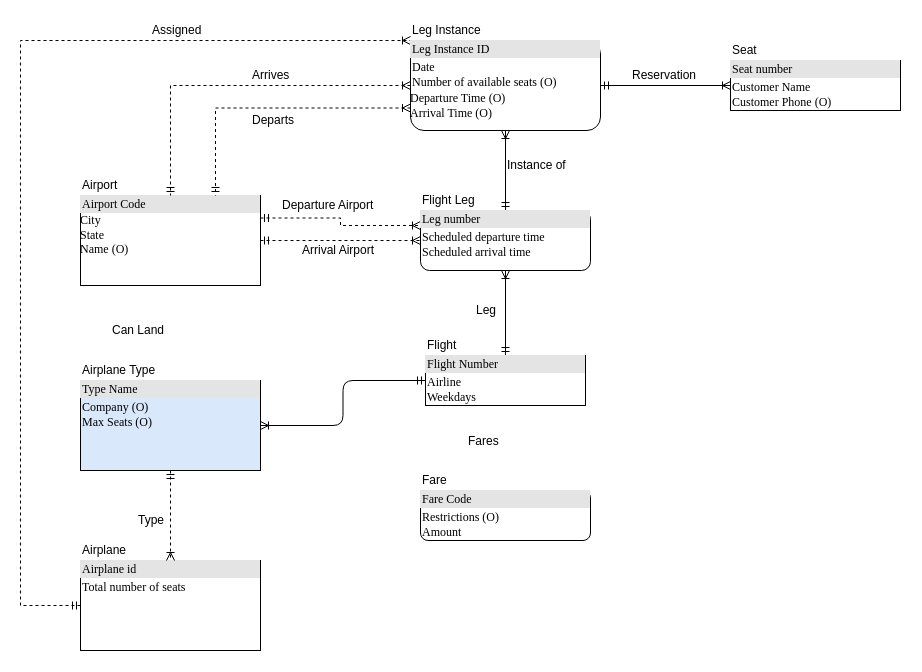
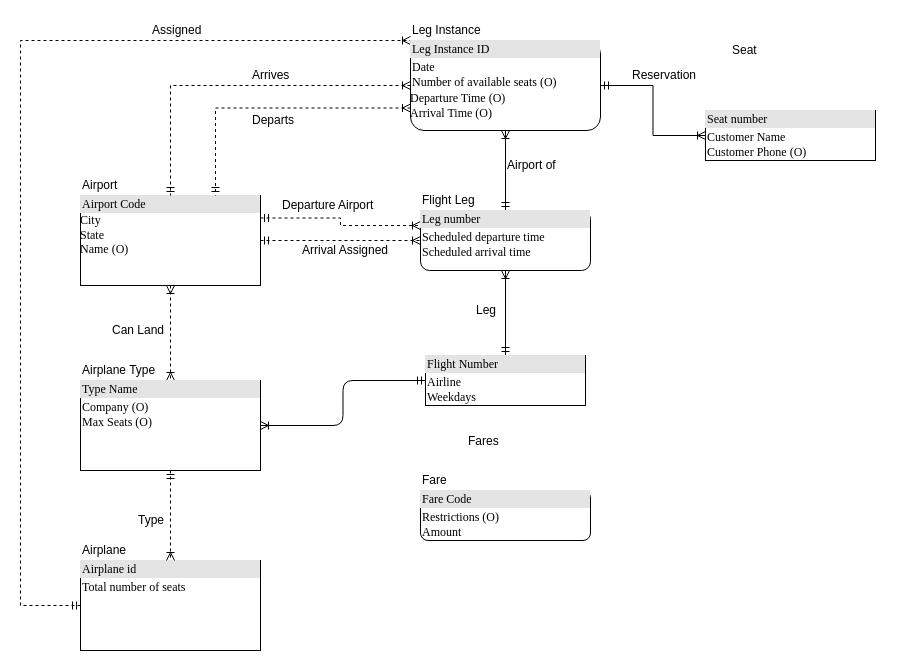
(816, 86) -> (791, 136)
(543, 166) -> (538, 166)
(347, 251) -> (350, 251)
none -> (171, 332)
(506, 346) -> none
(171, 426) -> (171, 426)
